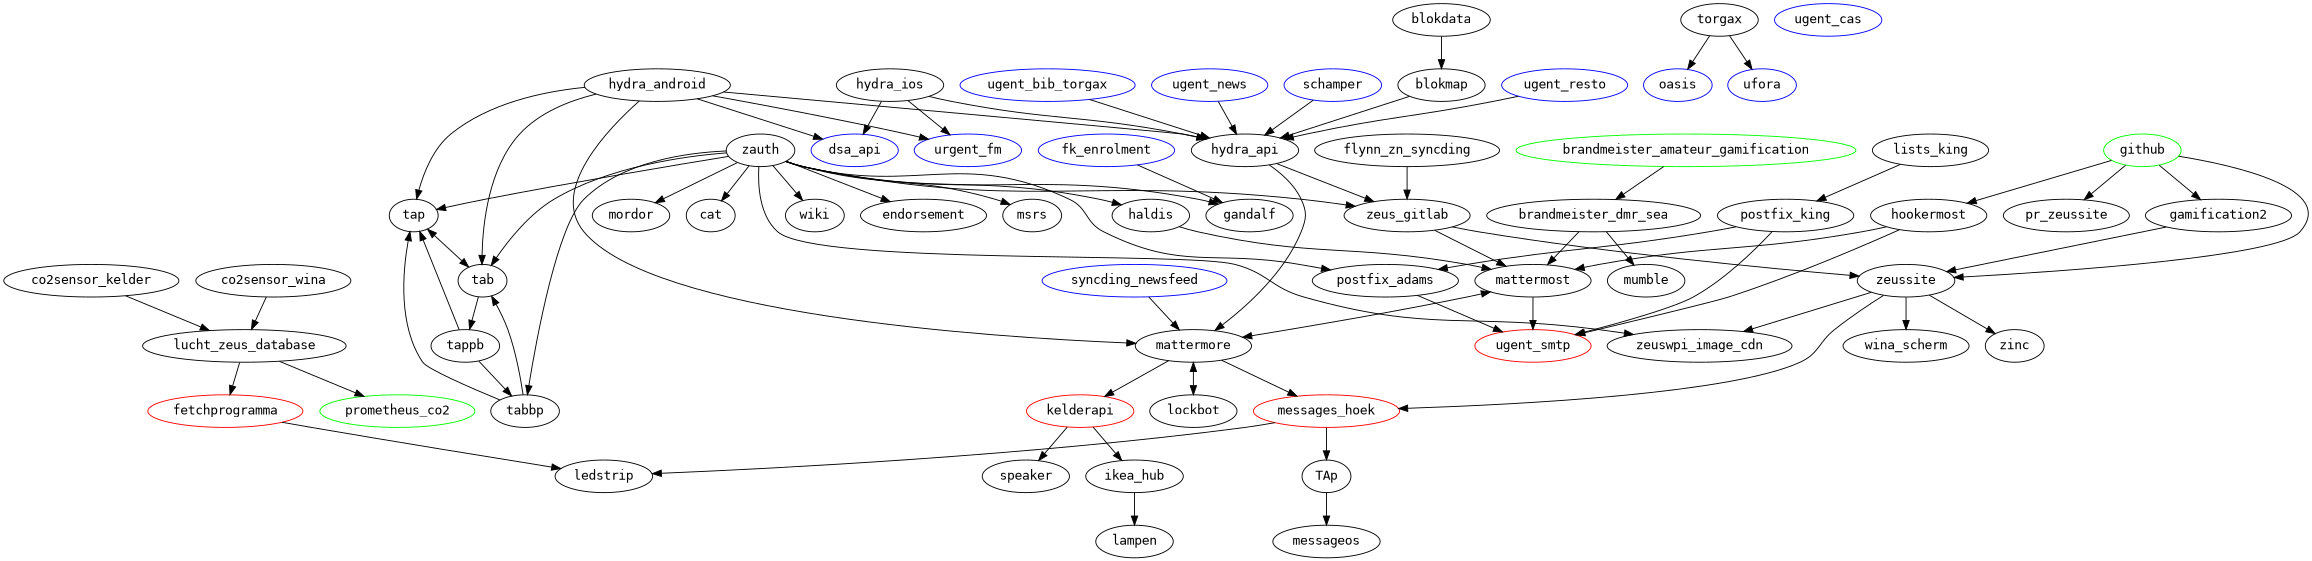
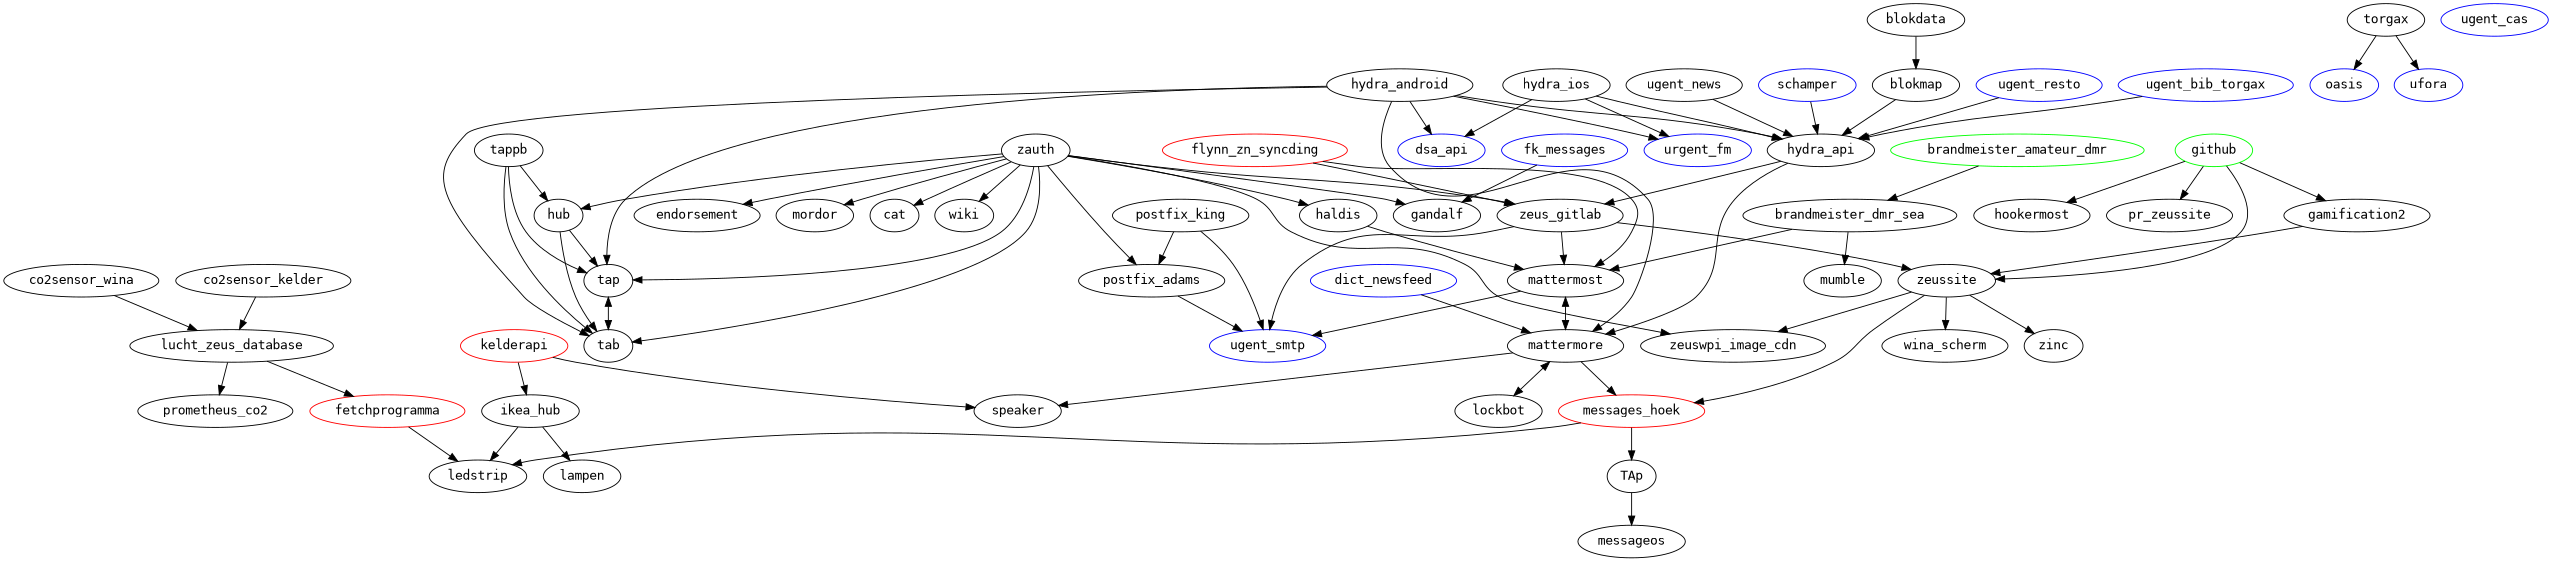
(1210, 85) -> (1684, 85)
(1106, 150) -> (1565, 150)
(1407, 150) -> (1255, 150)
(1686, 150) -> (2017, 150)
(1930, 150) -> none
(1032, 216) -> none
(1735, 248) -> (1509, 169)
(1134, 281) -> (1384, 281)
(1745, 291) -> (1372, 235)
(475, 309) -> (522, 258)
(1533, 346) -> (1268, 346)
(1141, 376) -> (1290, 379)
(397, 411) -> (215, 411)
(525, 411) -> (559, 216)
none -> (507, 440)
